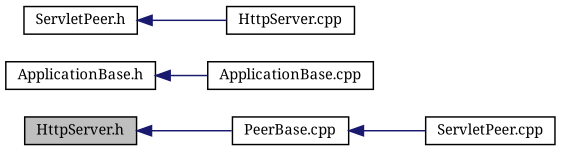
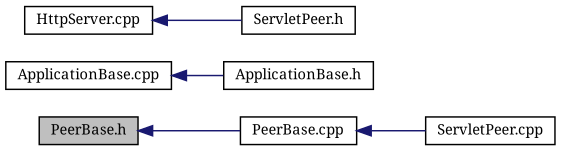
(189, 20) -> (205, 20)
(189, 76) -> (205, 76)
(81, 131) -> (89, 131)
